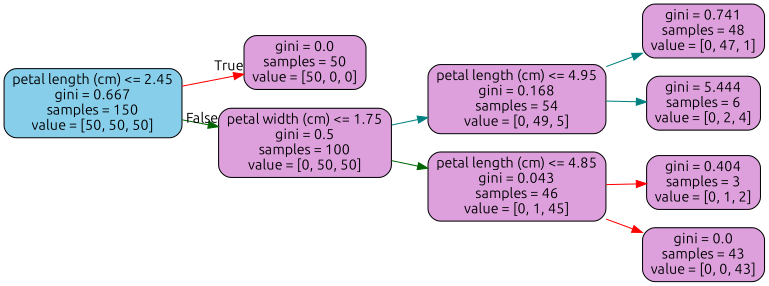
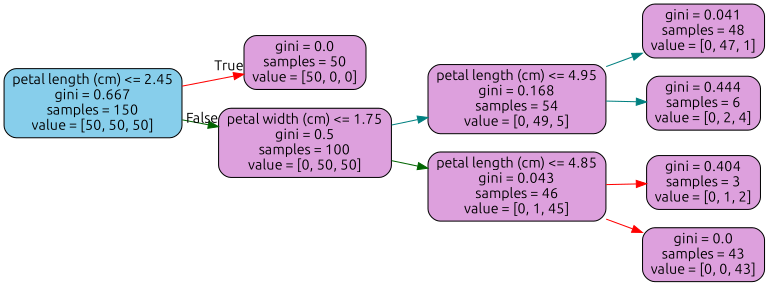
(704, 31) -> (704, 31)
(704, 103) -> (704, 103)
